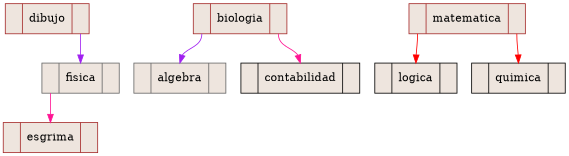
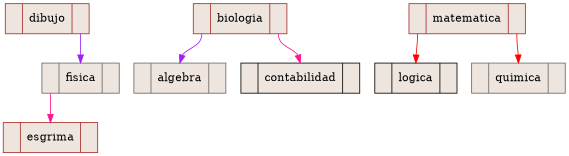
(518, 78) -> (518, 78)
